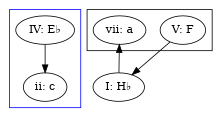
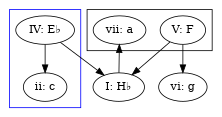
none -> (75, 54)
none -> (183, 87)
